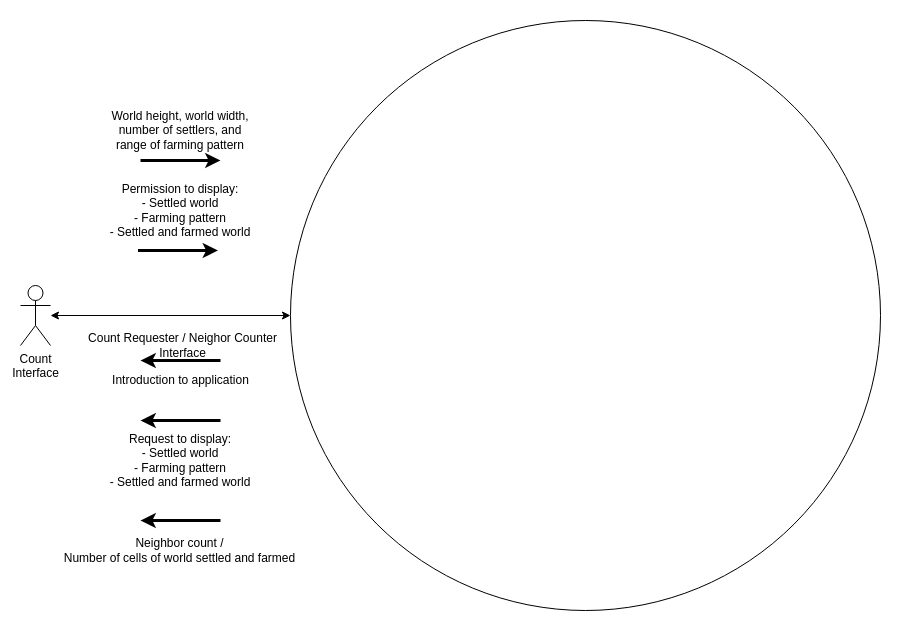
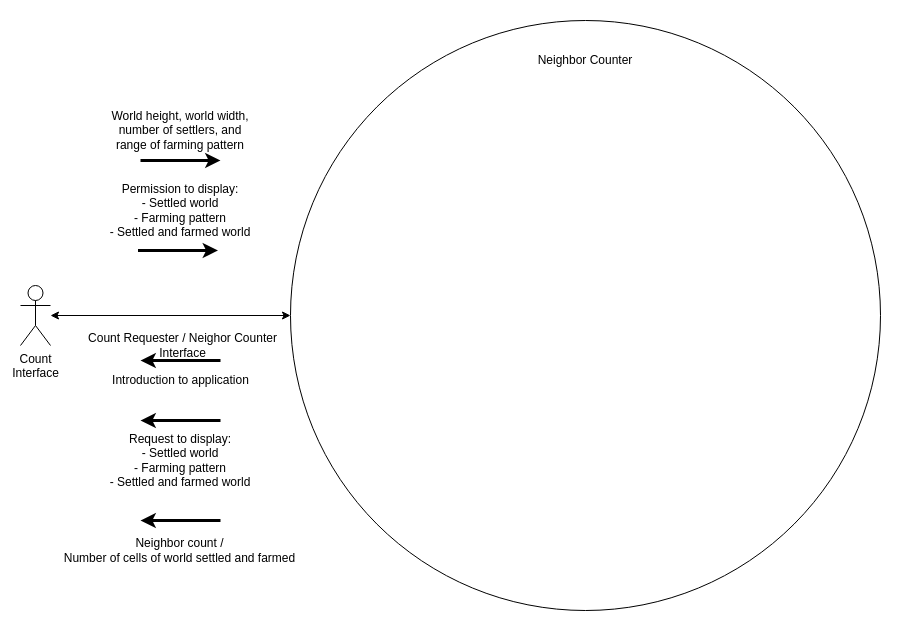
none -> (586, 61)
